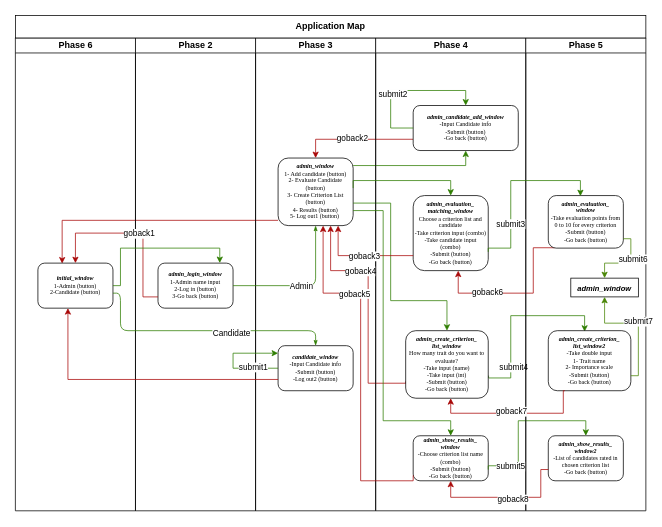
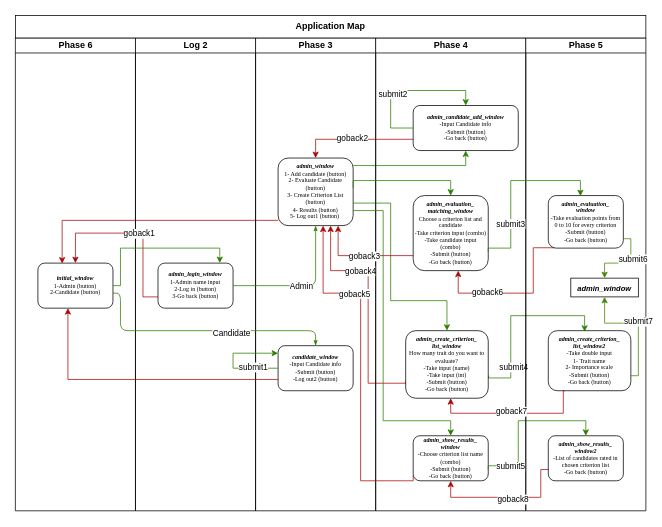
(196, 45) -> (196, 45)
